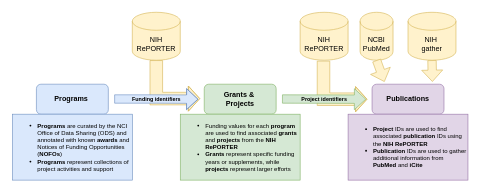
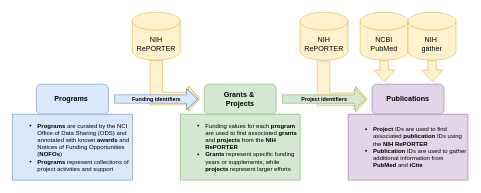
(377, 36) -> (384, 36)
